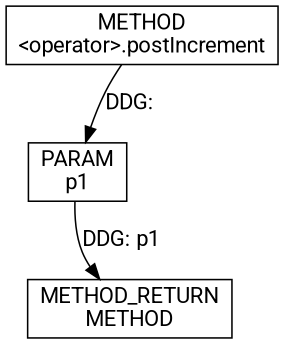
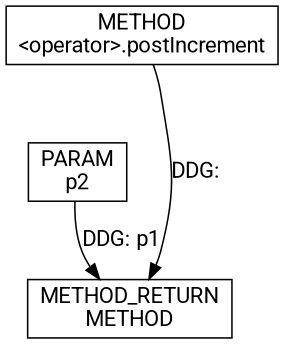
(104, 95) -> (171, 165)
(78, 183) -> (78, 183)
